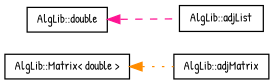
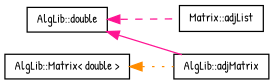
(221, 18) -> (221, 18)
none -> (150, 45)
